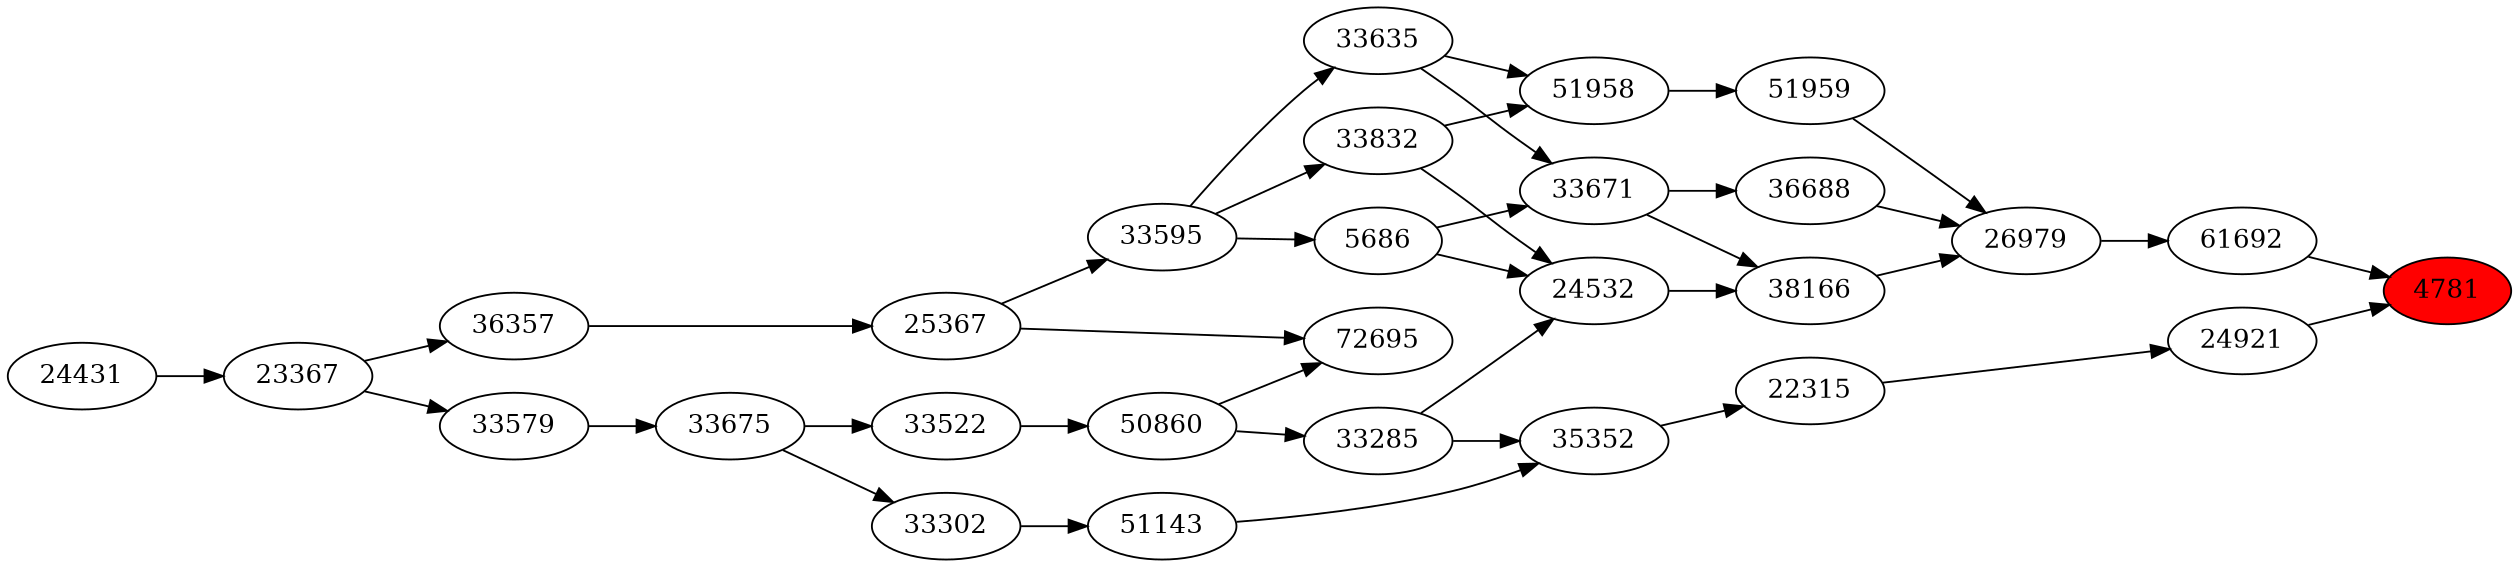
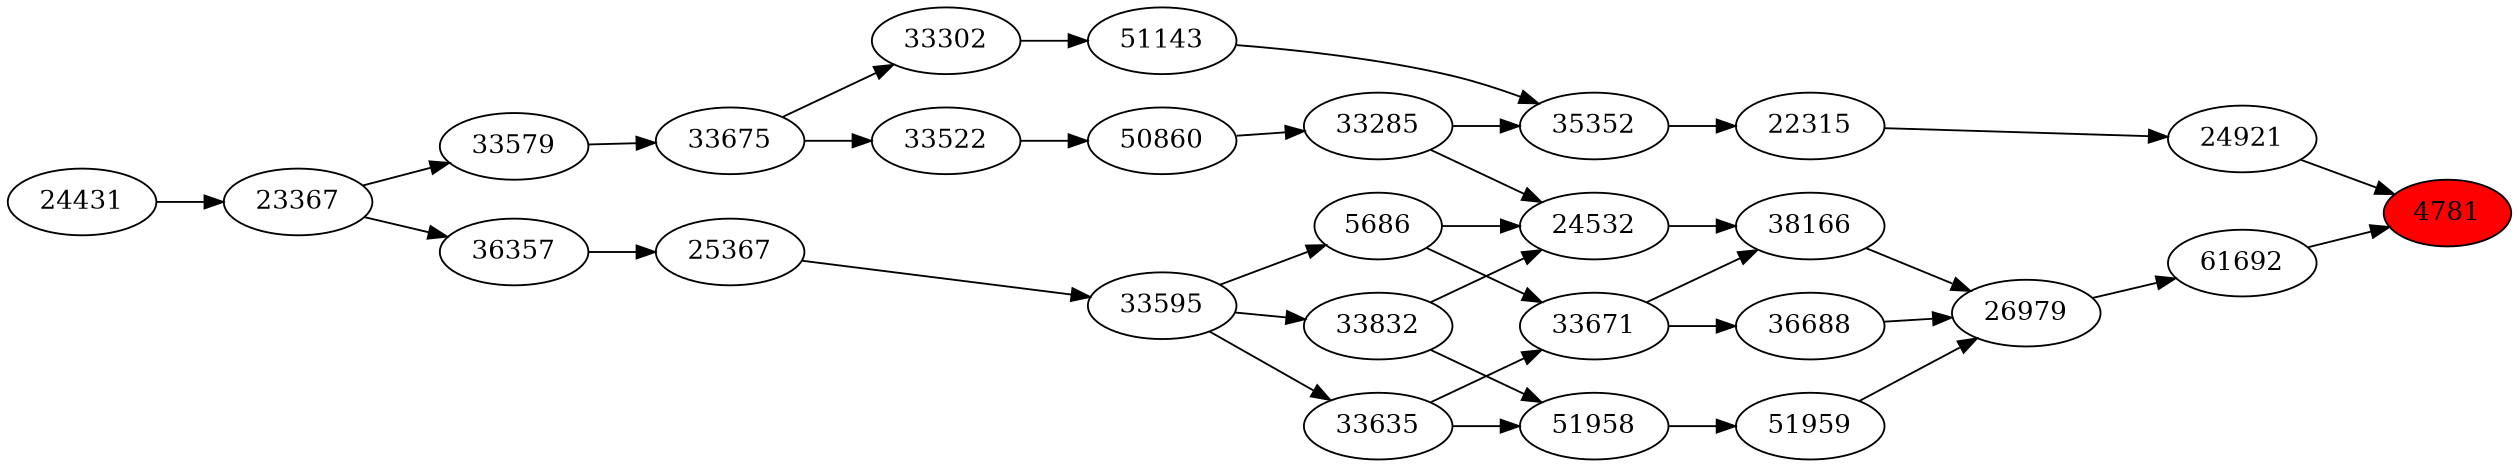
(1378, 341) -> none
